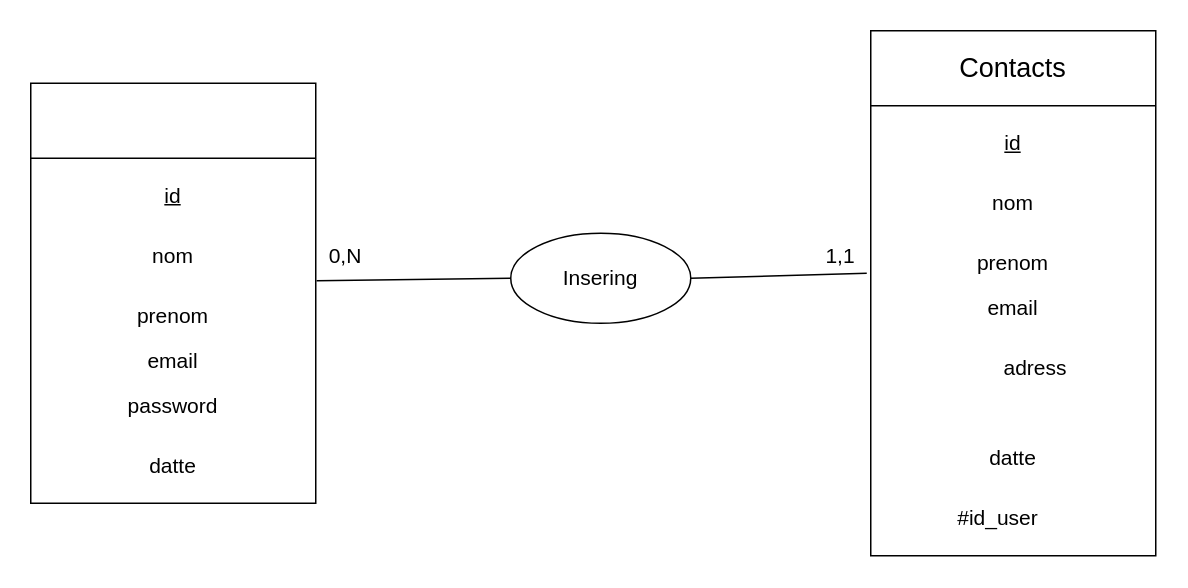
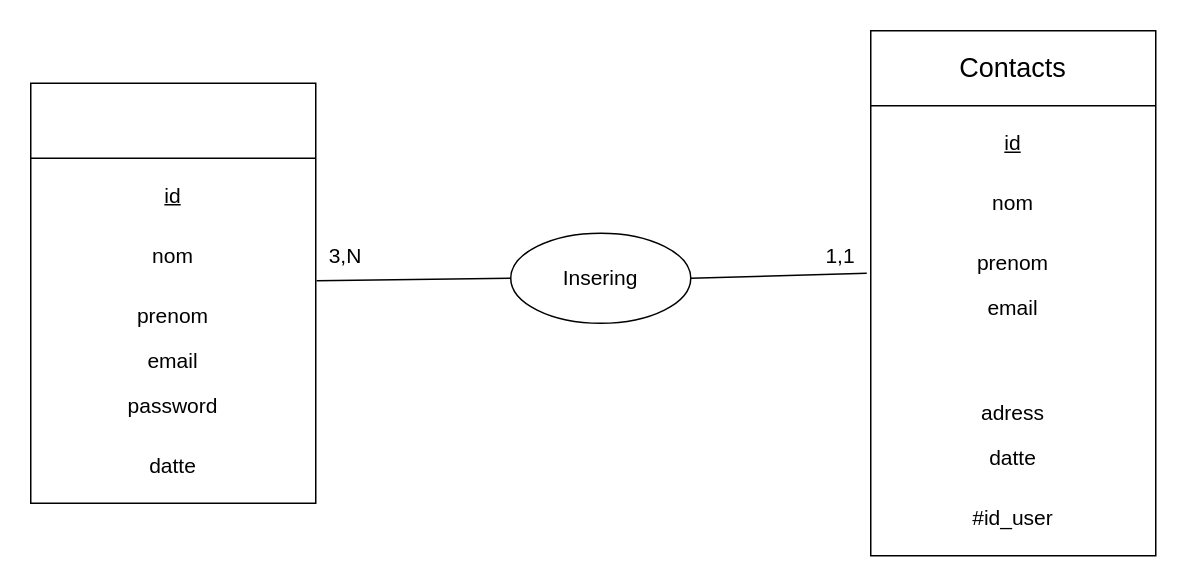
(346, 256) -> (346, 256)
(1036, 368) -> (1013, 413)
(998, 518) -> (1013, 518)
